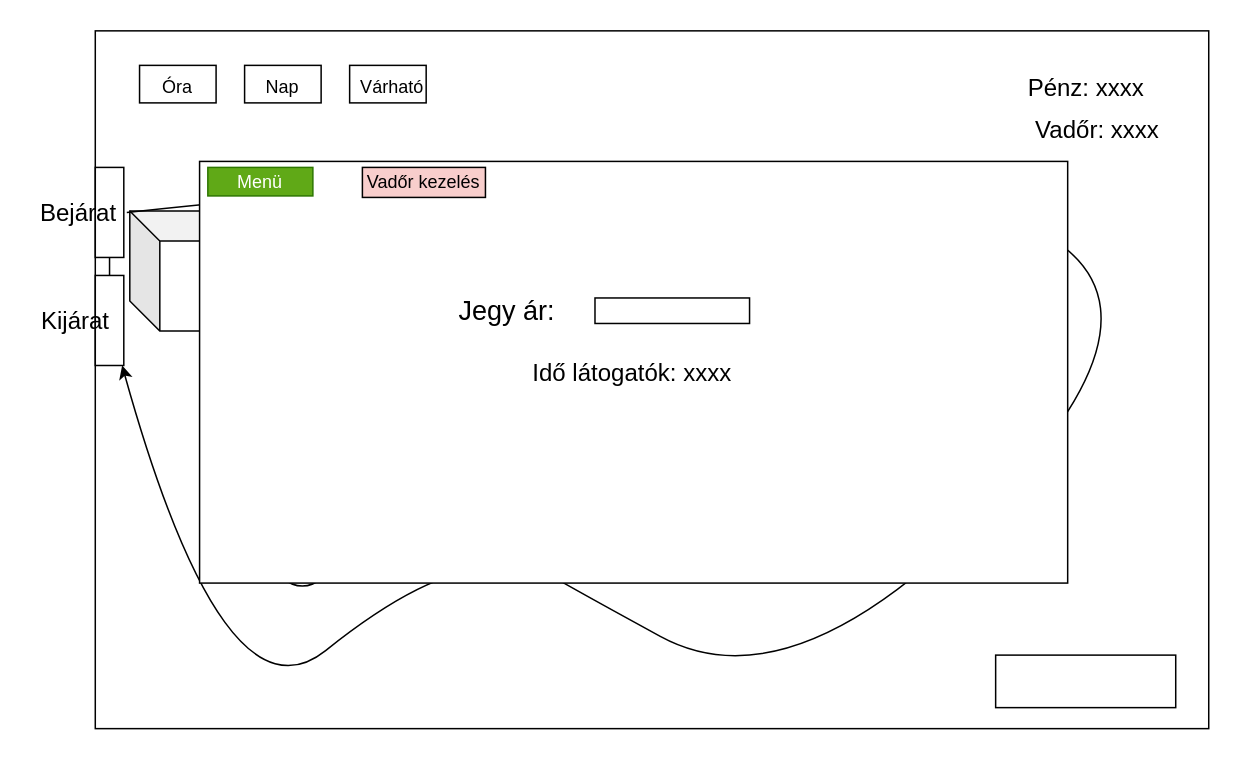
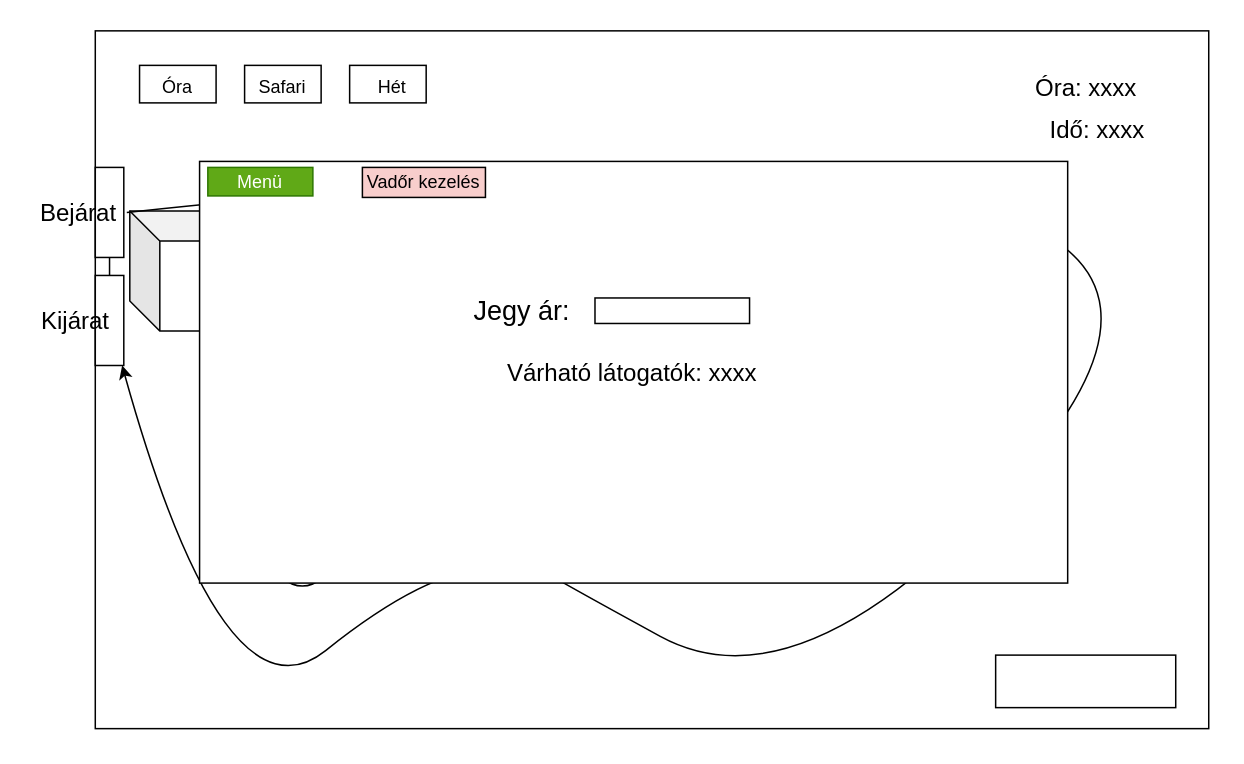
(283, 88) -> (283, 88)
(392, 88) -> (392, 88)
(1086, 88) -> (1086, 88)
(1097, 130) -> (1097, 130)
(507, 311) -> (522, 311)
(632, 373) -> (632, 373)
